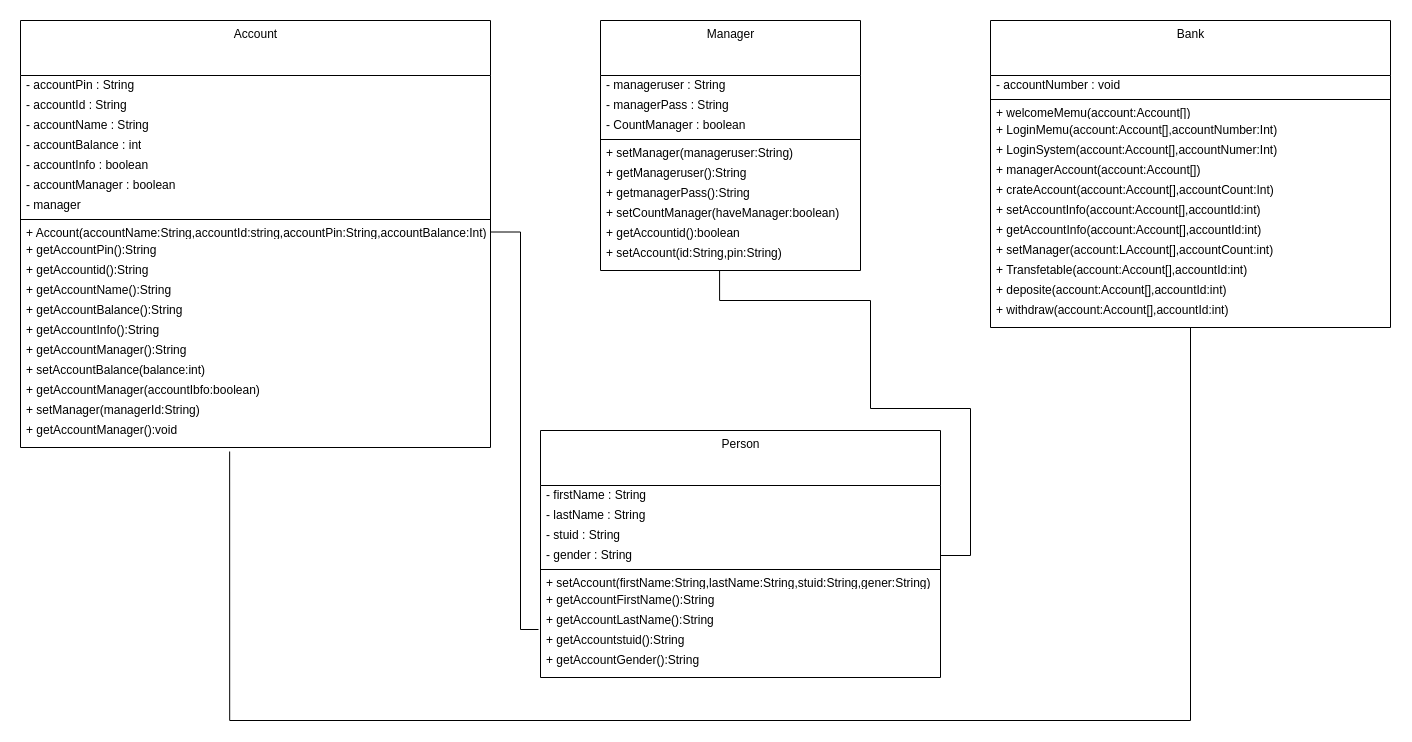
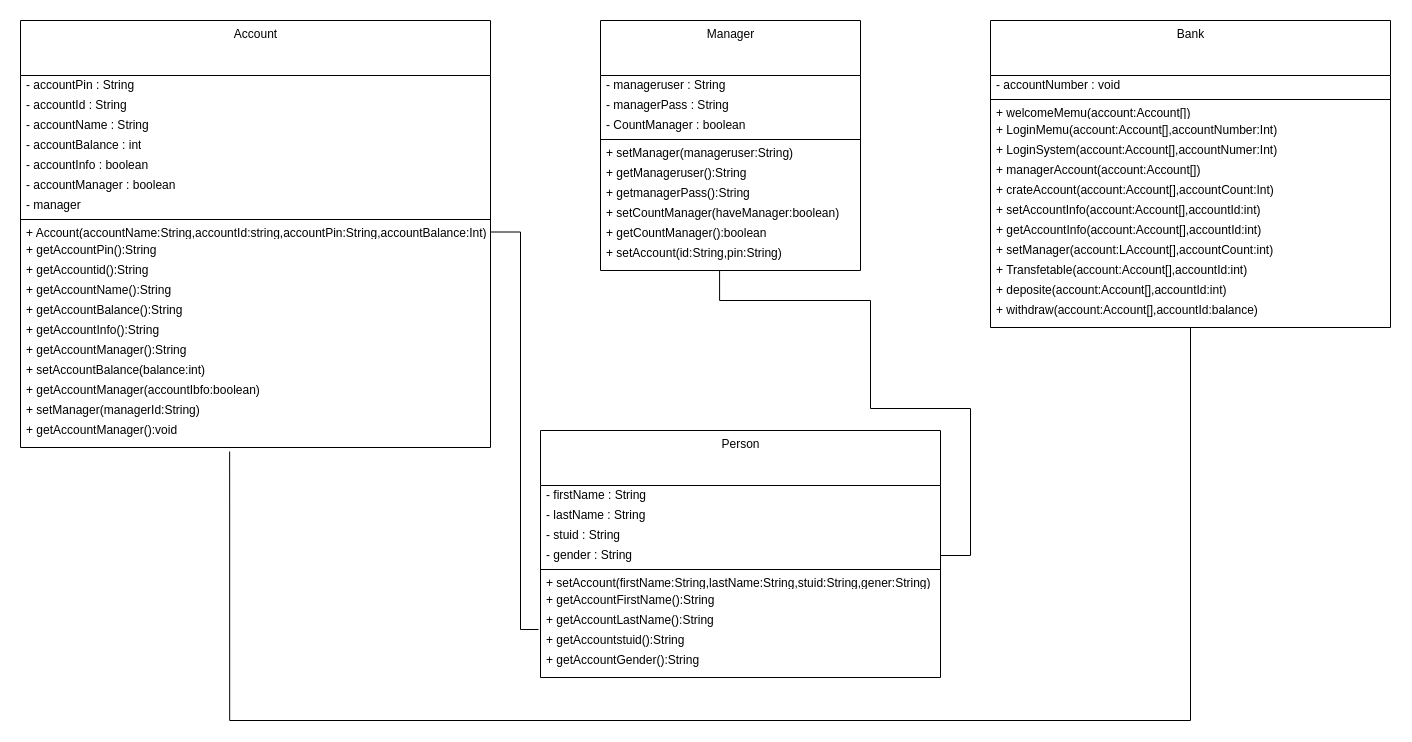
(681, 234) -> (693, 234)
(1132, 311) -> (1145, 311)
